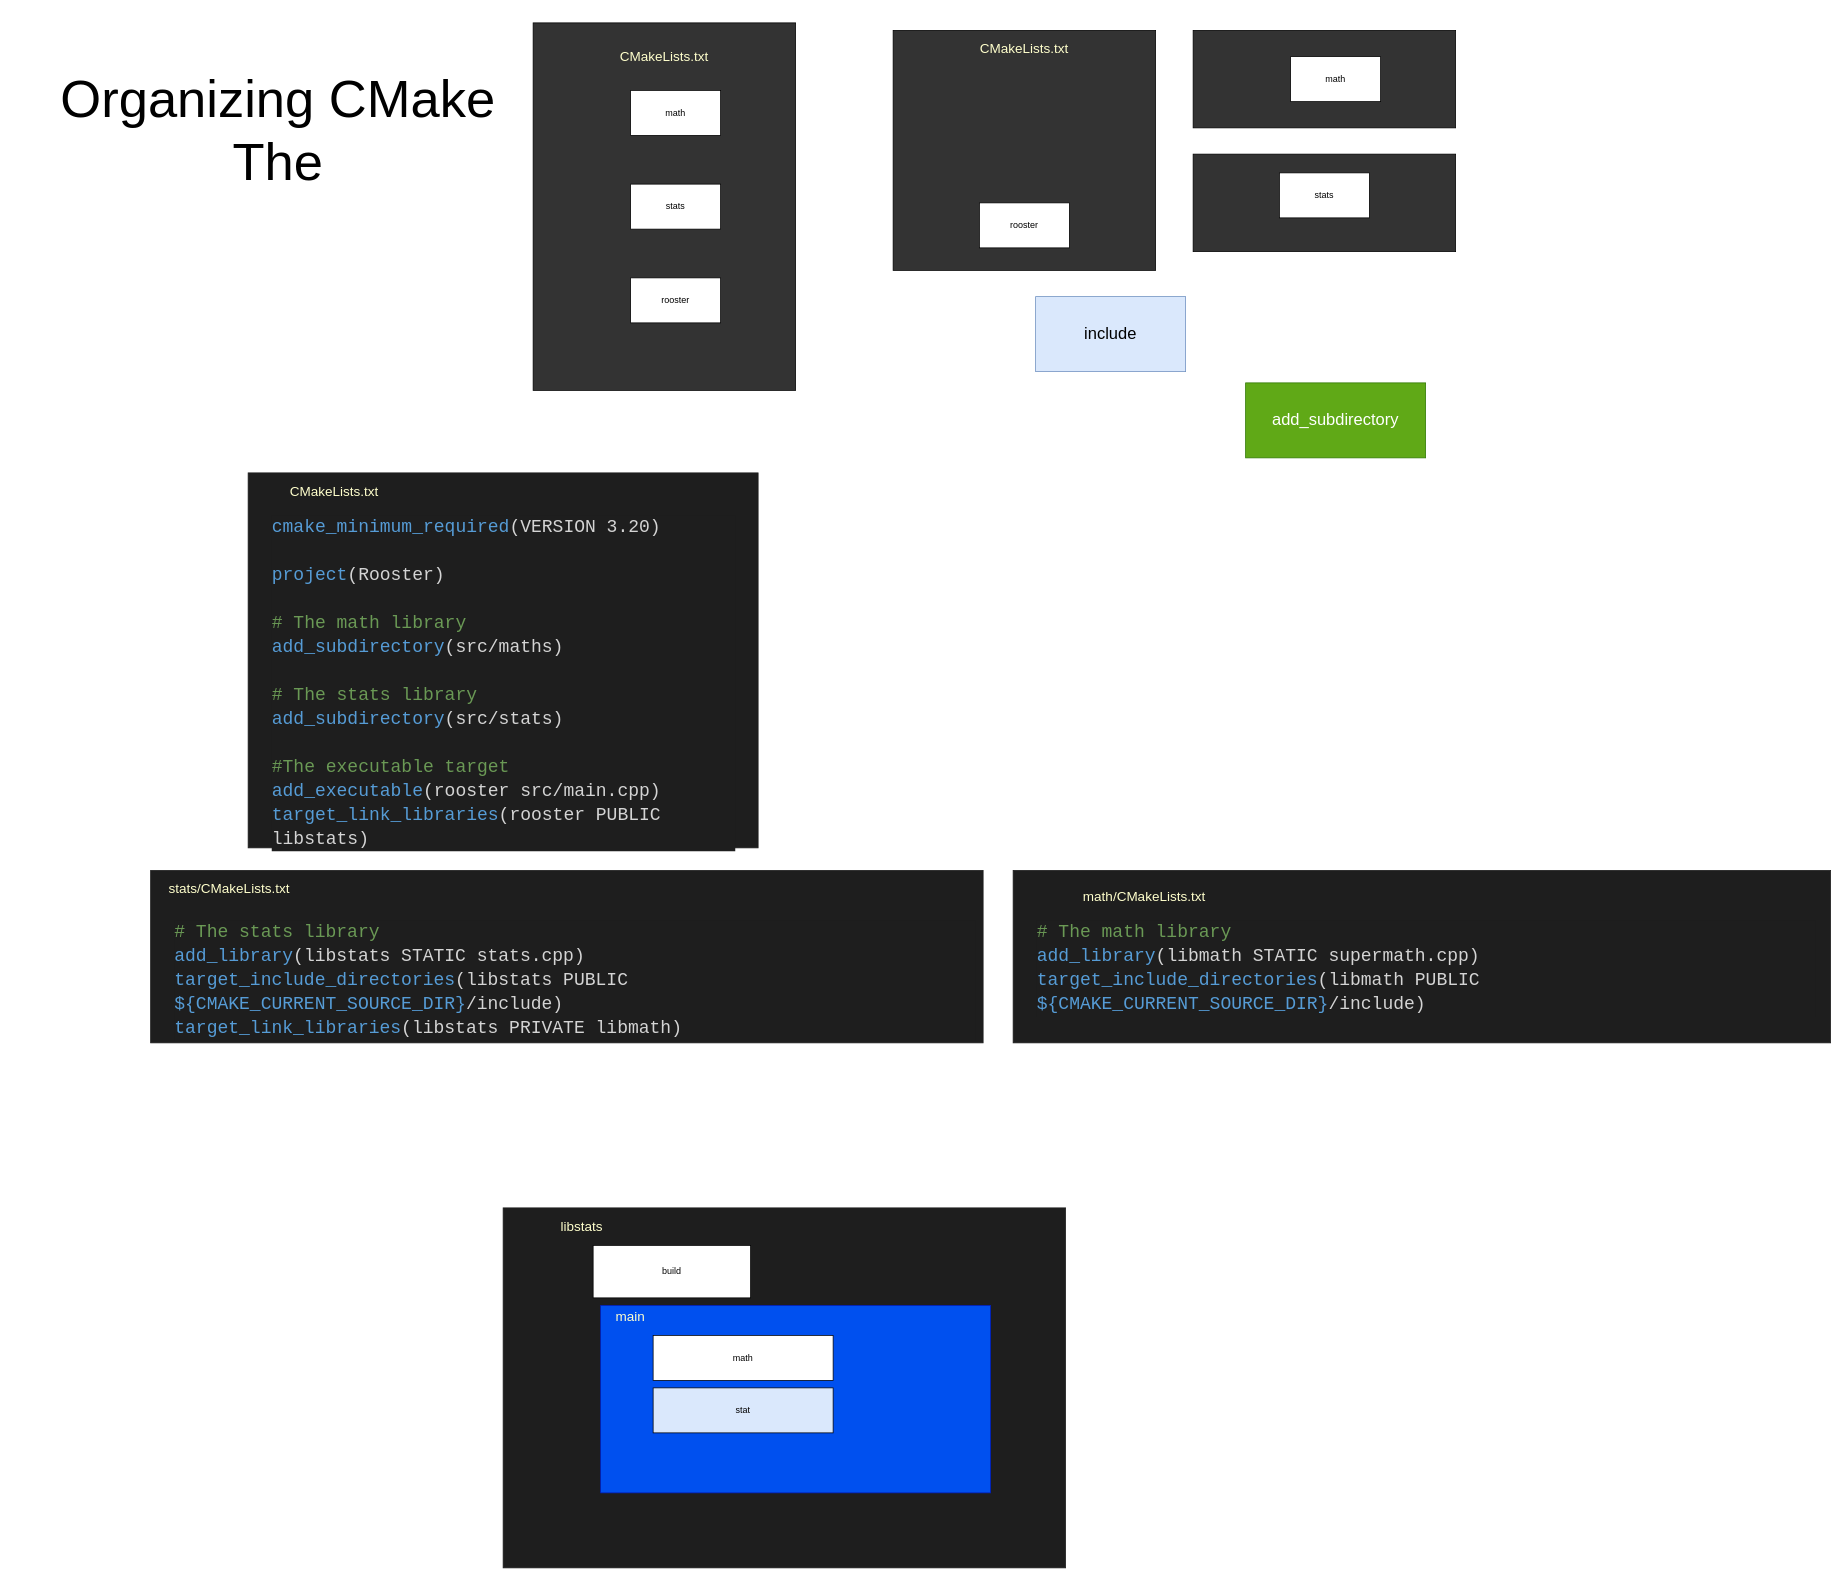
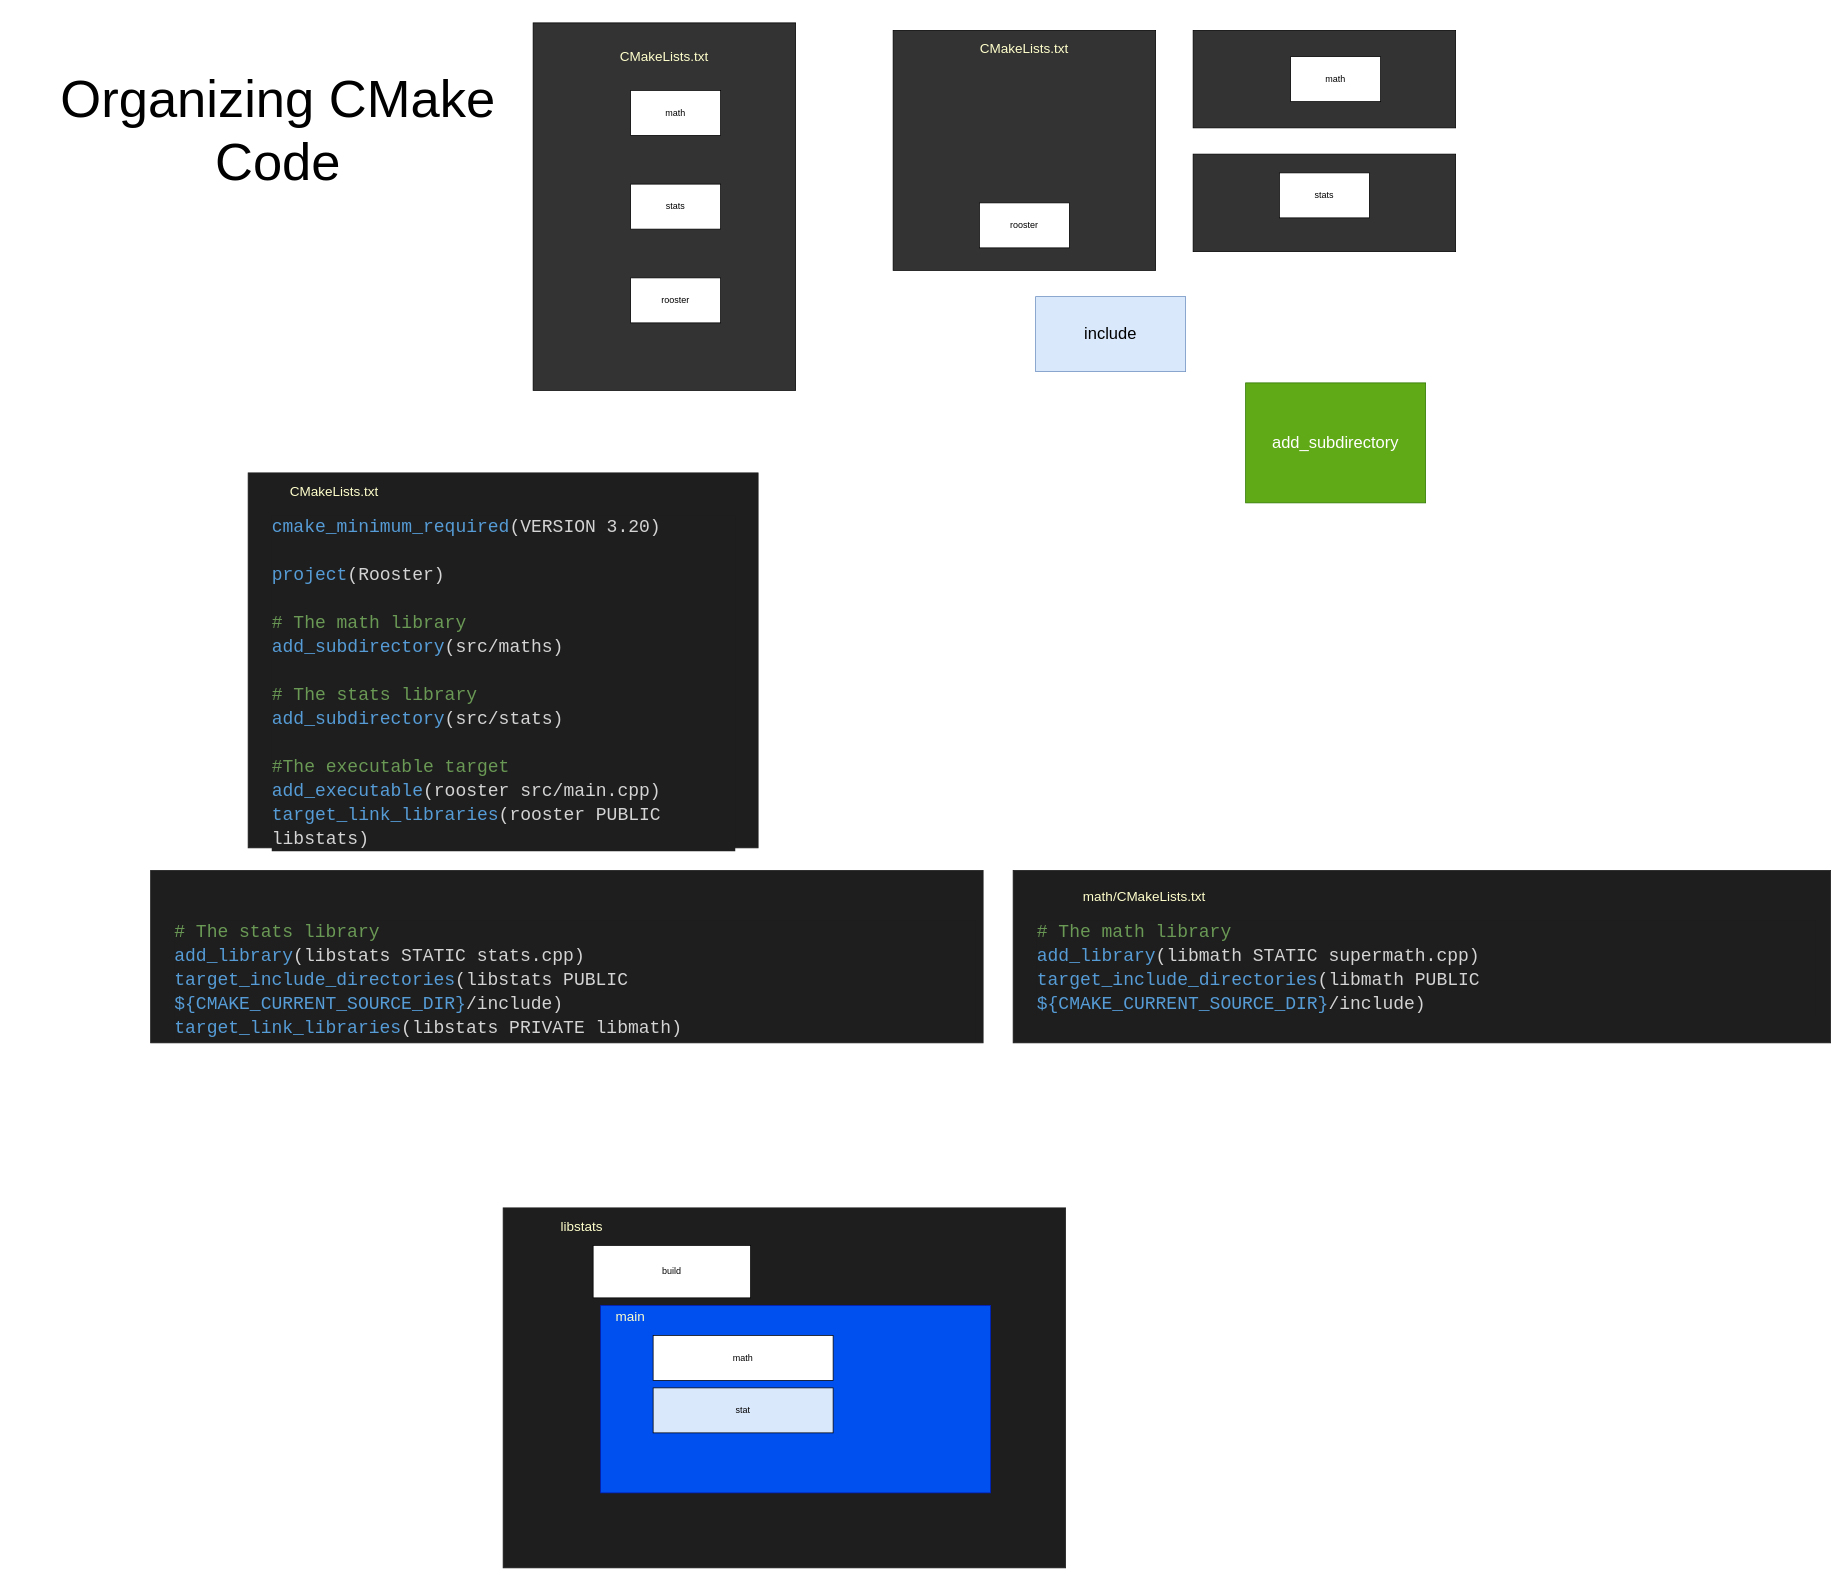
(278, 130) -> (278, 130)
(1335, 420) -> (1335, 443)
(229, 889) -> none
